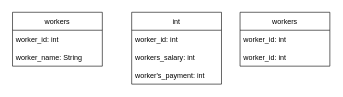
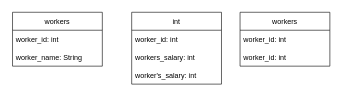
(174, 76) -> (171, 76)
